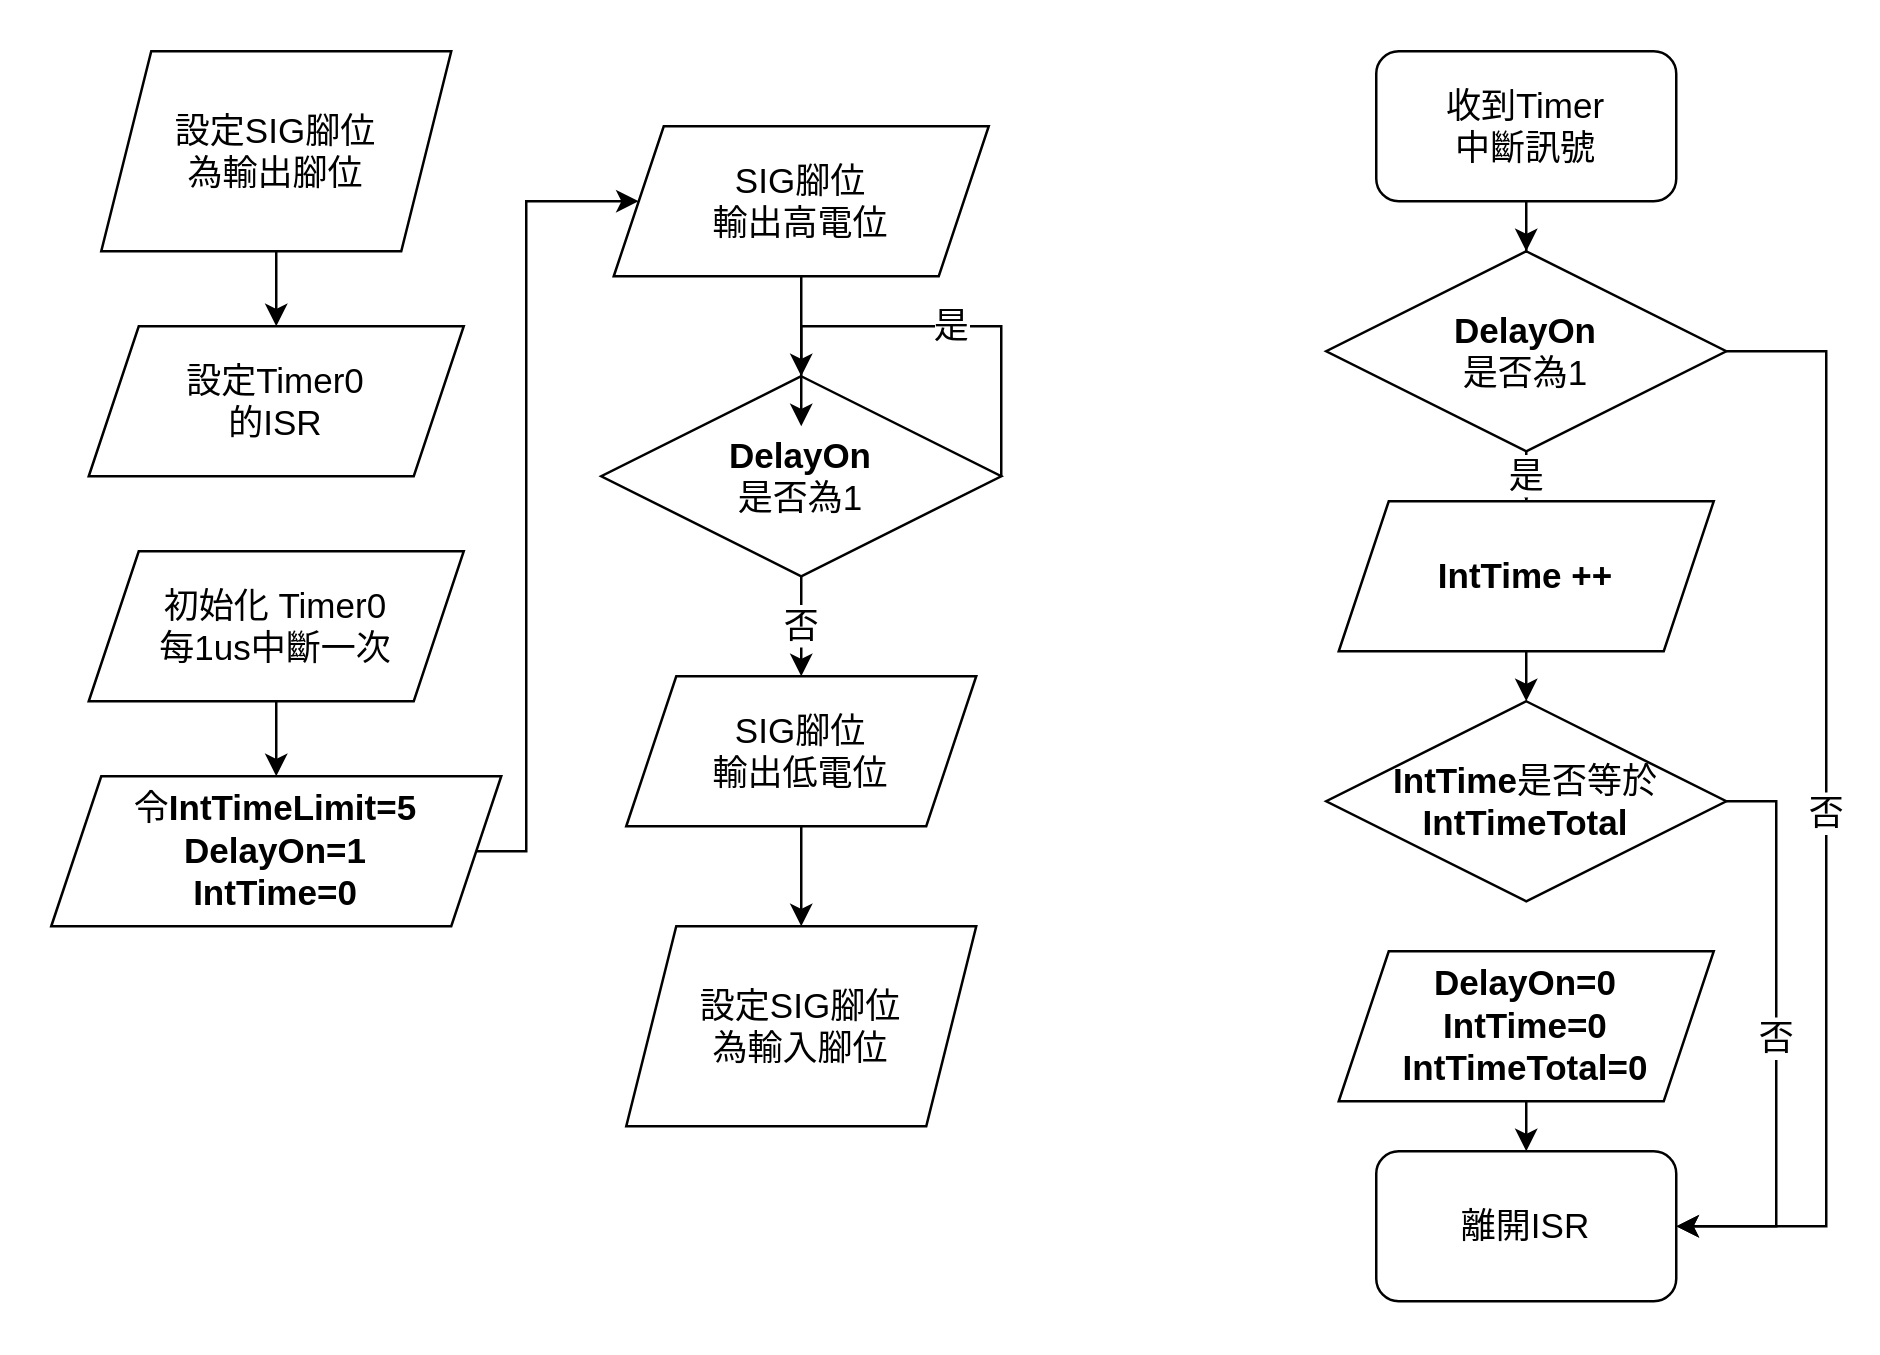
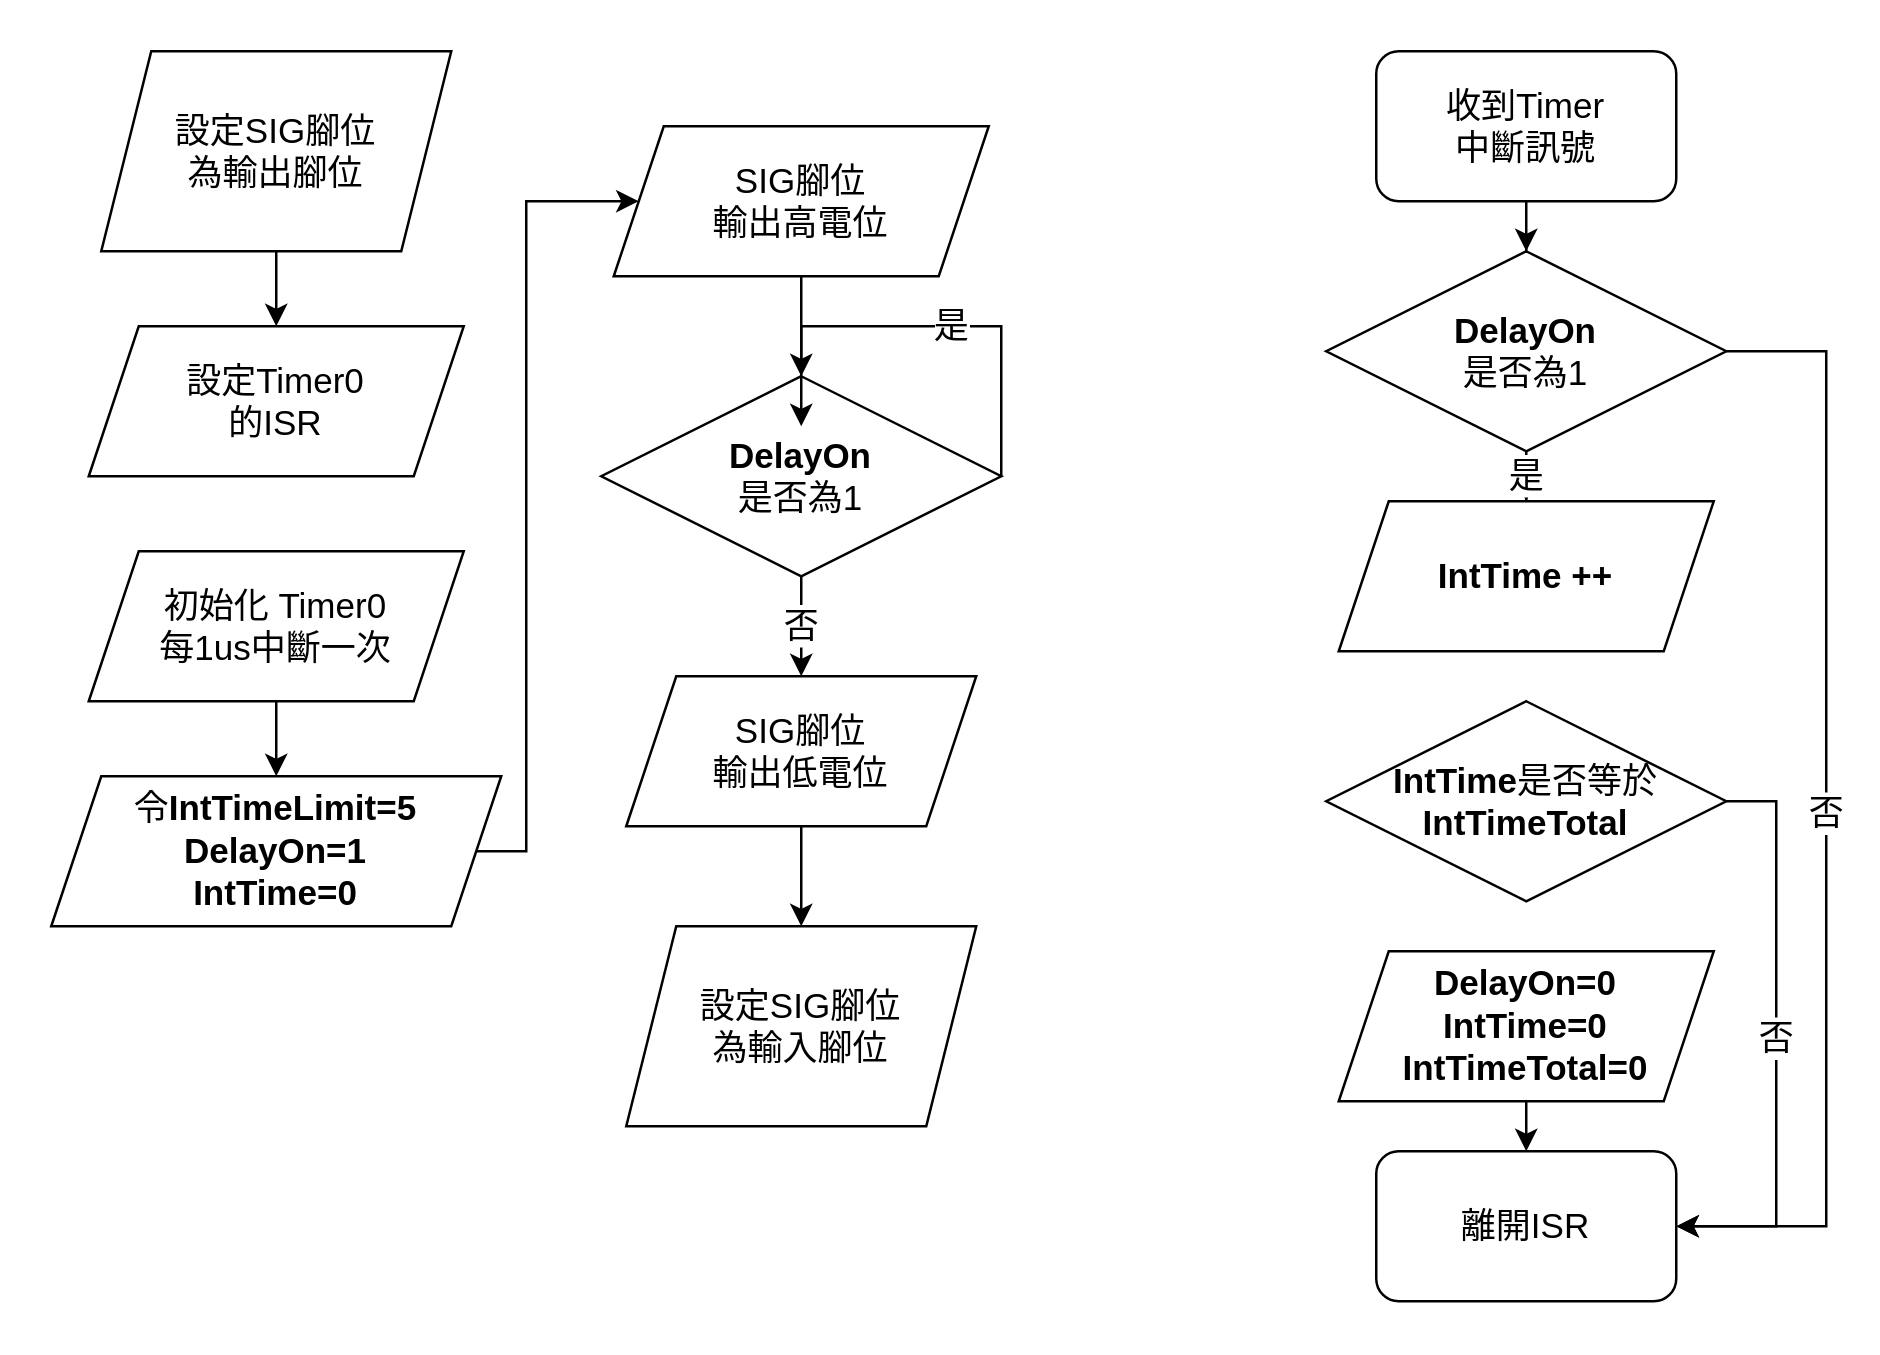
(1526, 668) -> none
